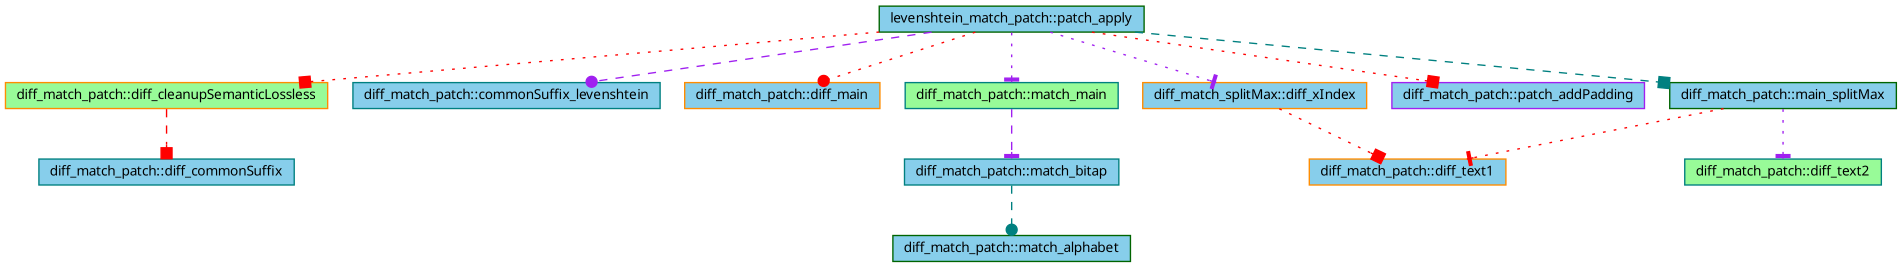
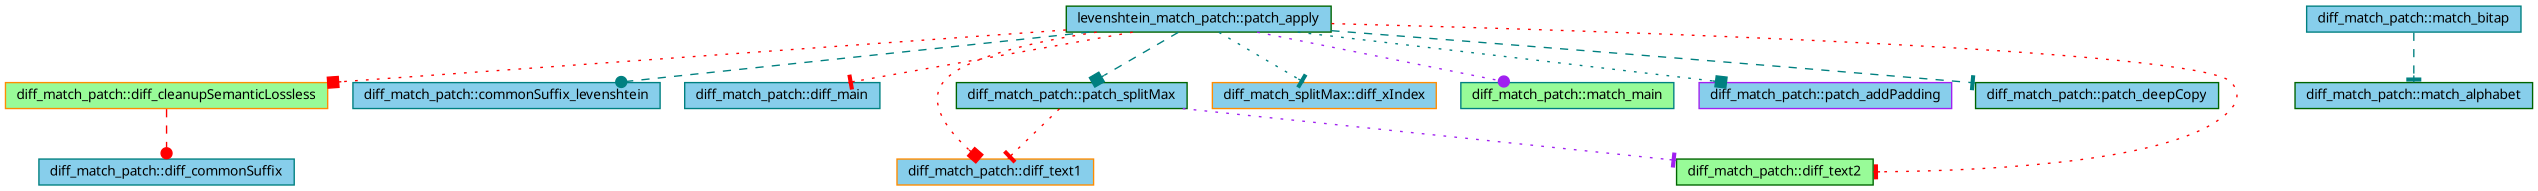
none -> (1978, 50)
(1012, 54) -> (1378, 56)
(902, 56) -> (945, 65)
(1130, 56) -> (1258, 55)
(1258, 56) -> (1505, 57)
(765, 57) -> (858, 57)
(782, 96) -> (782, 96)
(1783, 96) -> (1072, 96)
none -> (2097, 96)
(167, 127) -> (167, 128)
(1012, 130) -> none
(1325, 131) -> (952, 74)
(1783, 172) -> (1775, 172)
(1012, 205) -> (2414, 54)
